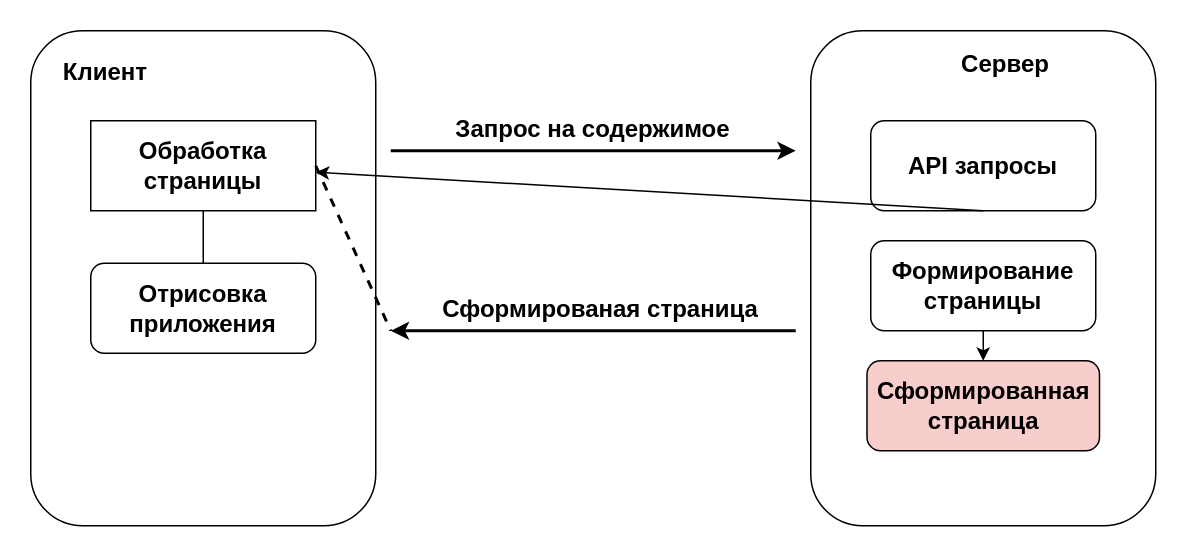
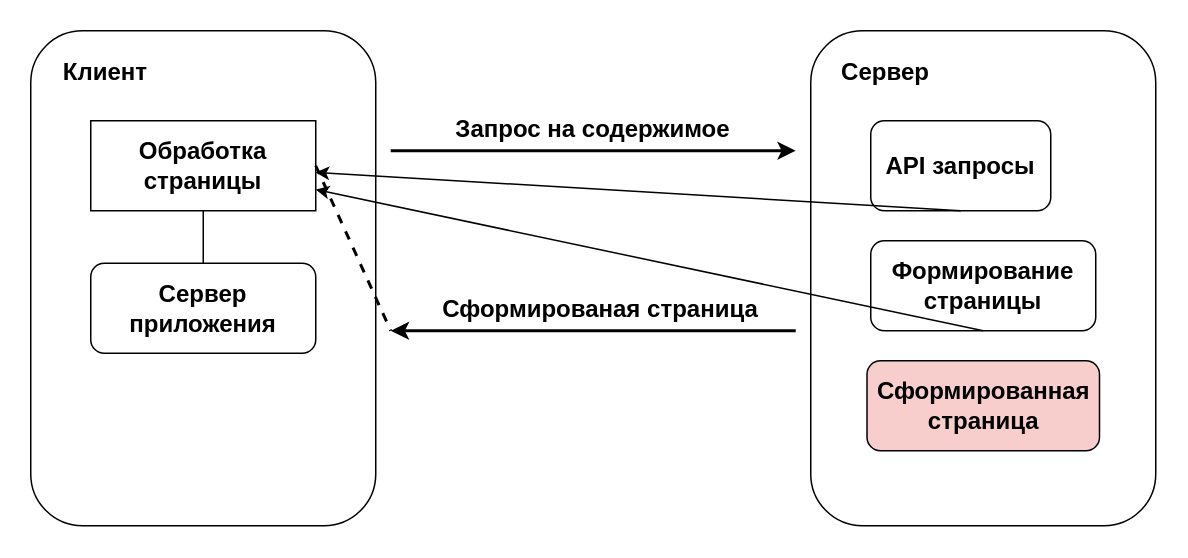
(1006, 64) -> (886, 71)
(983, 166) -> (961, 166)
(203, 308) -> (203, 308)
(983, 341) -> (654, 261)
